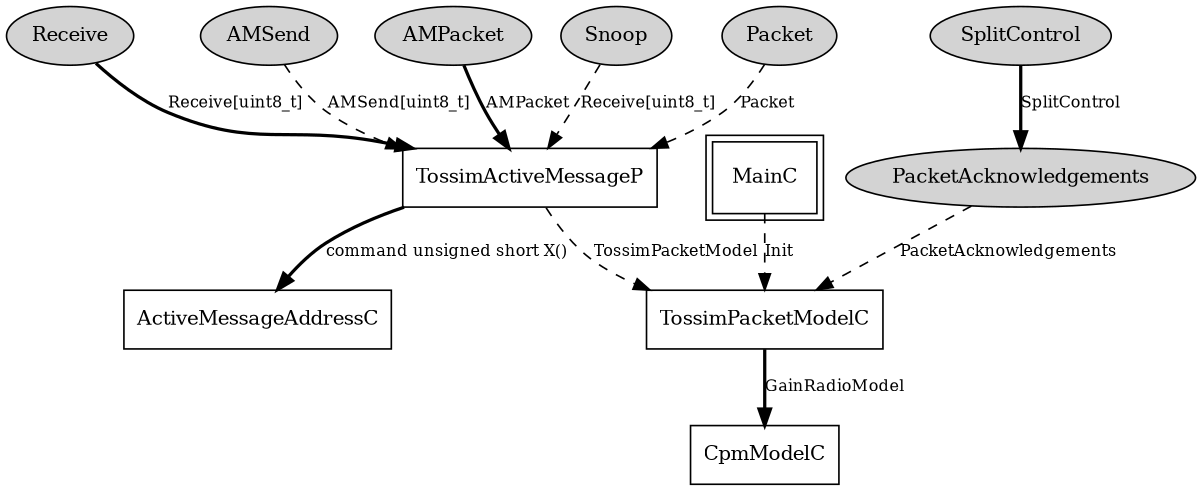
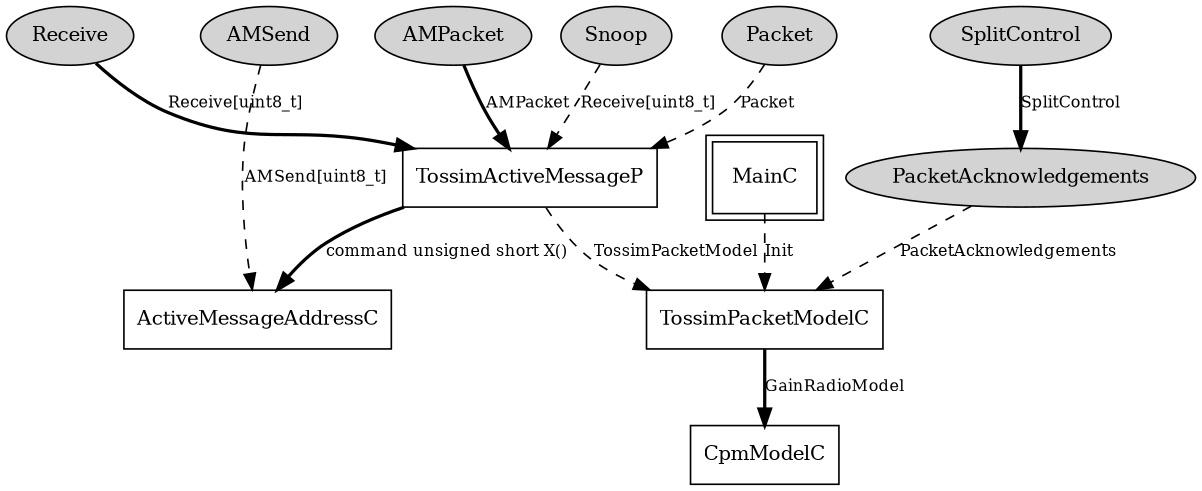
(328, 113) -> (243, 169)
